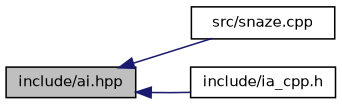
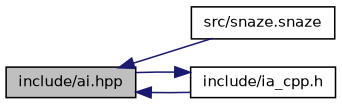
(263, 23) -> (263, 23)
none -> (155, 72)
